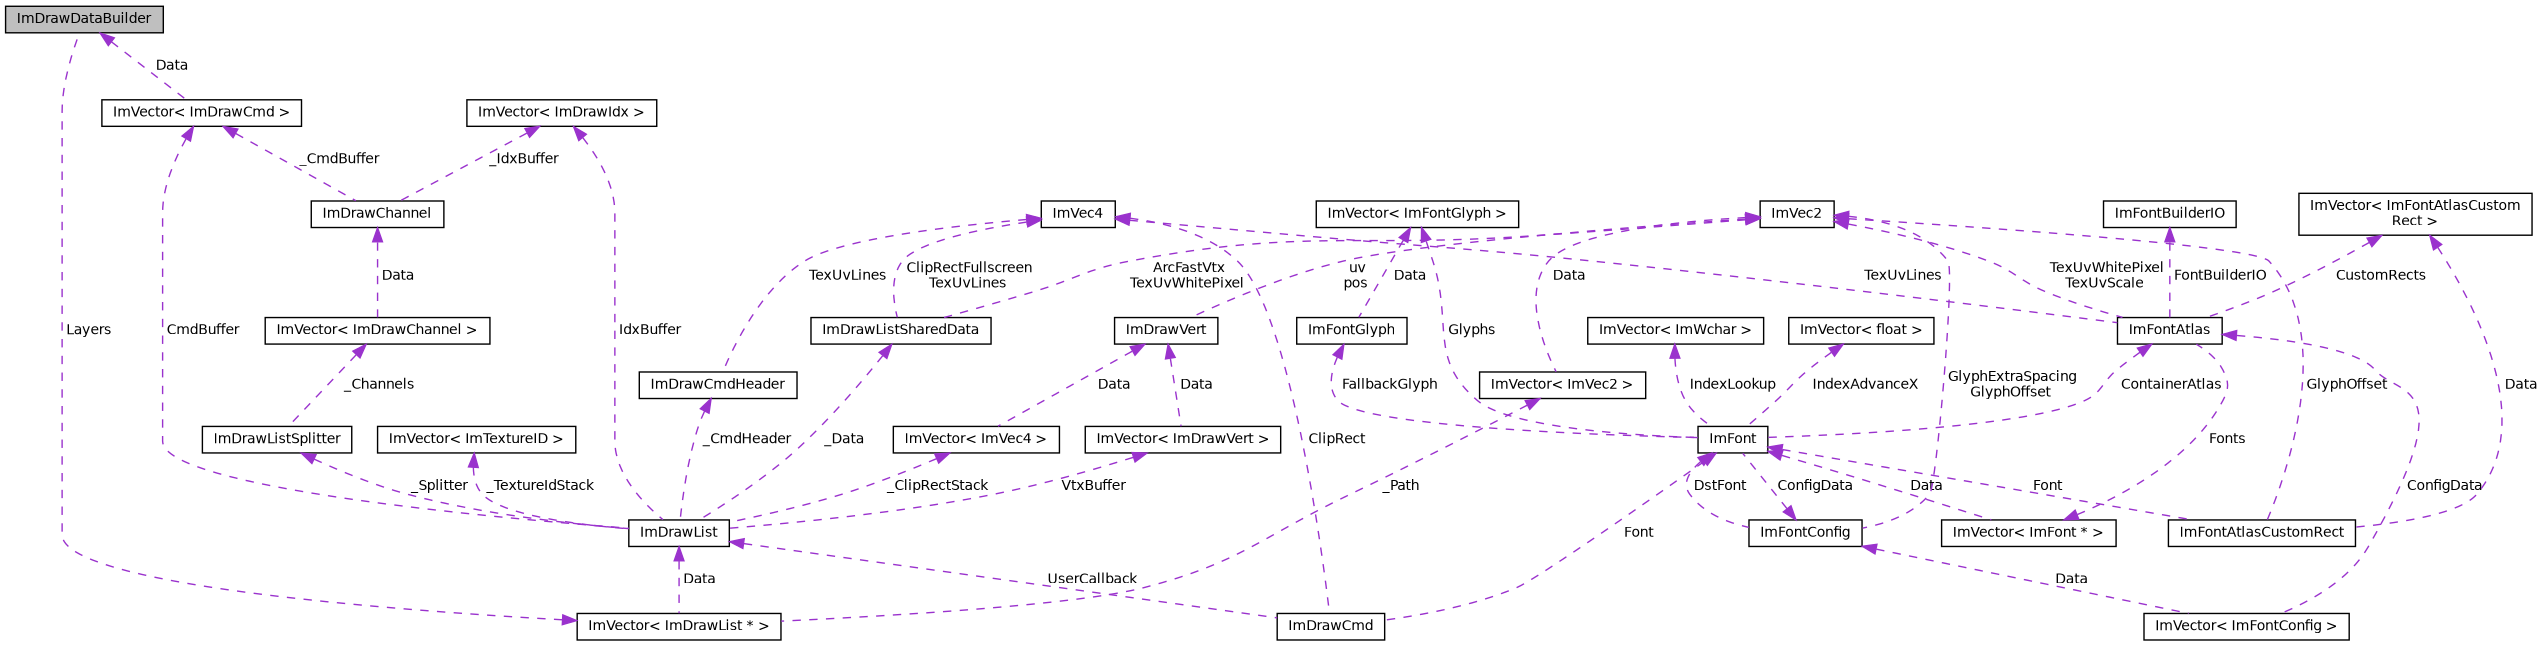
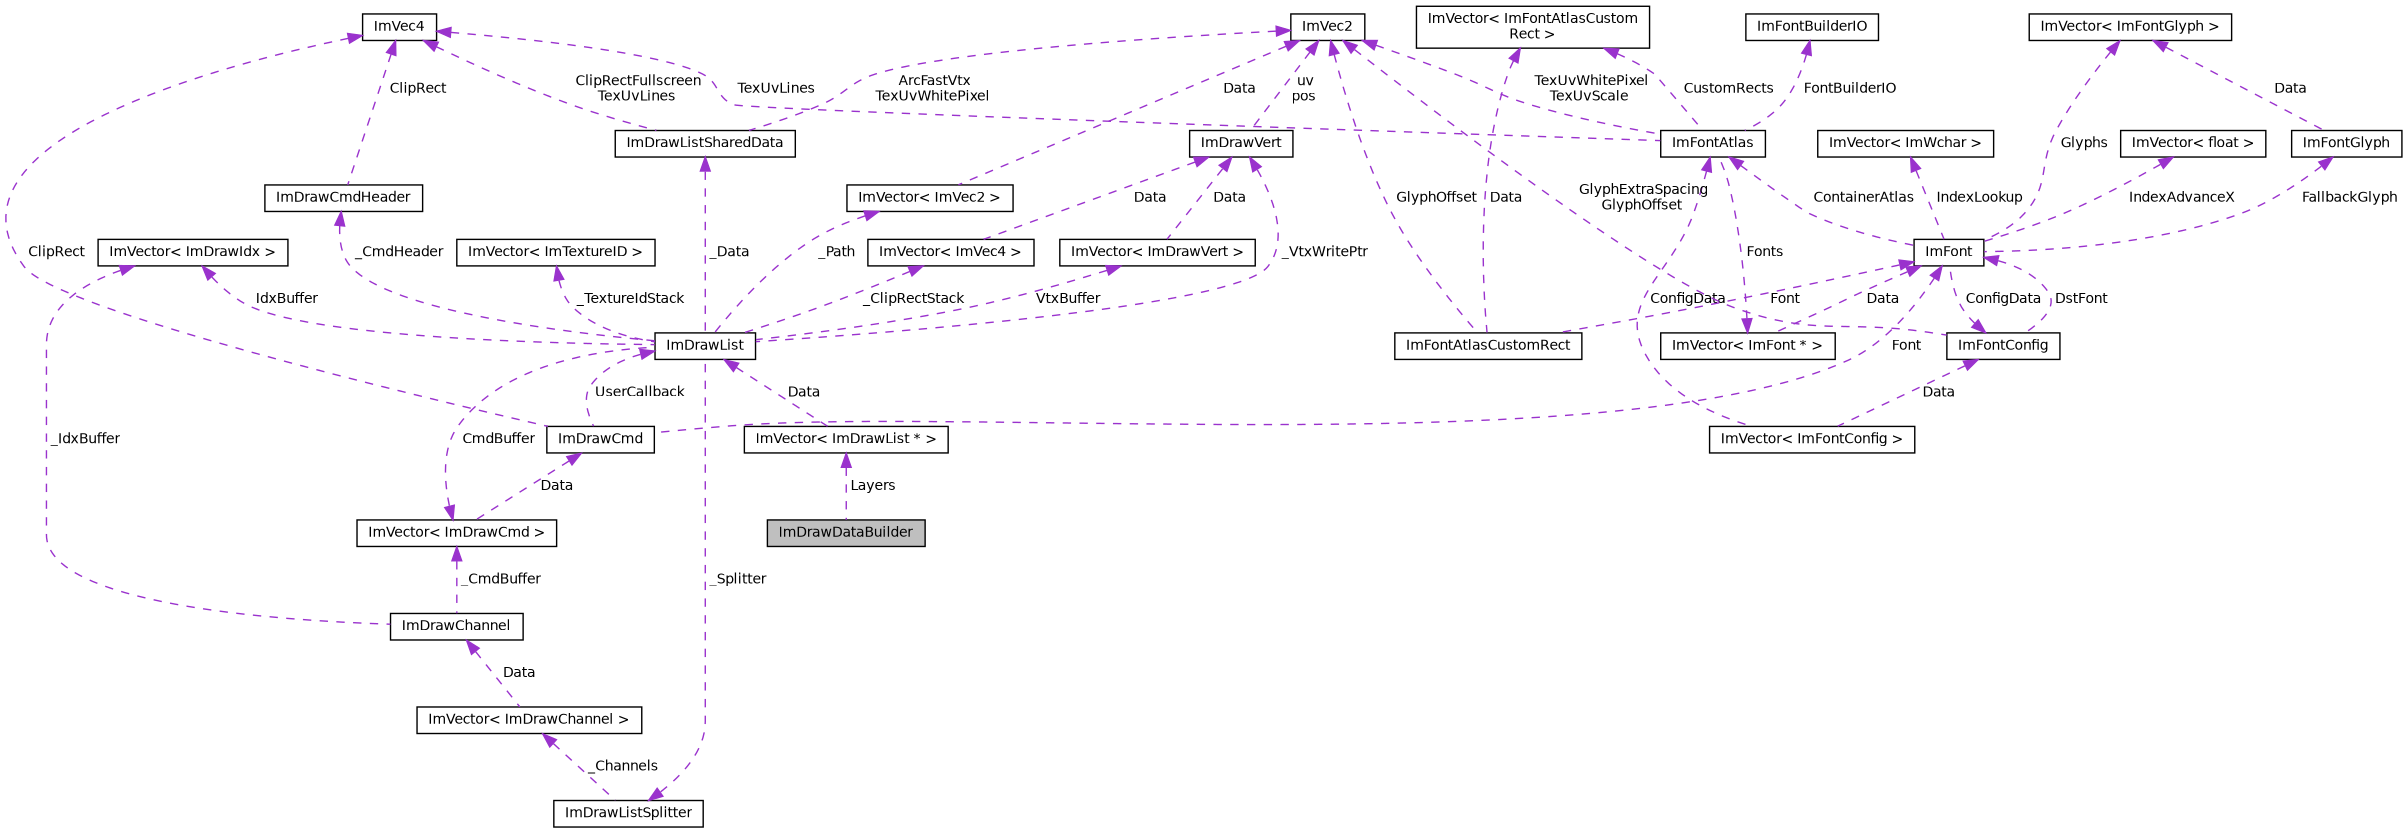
(149, 71) -> (523, 490)
(846, 276) -> (416, 89)
none -> (1066, 314)
(1173, 579) -> (781, 263)
